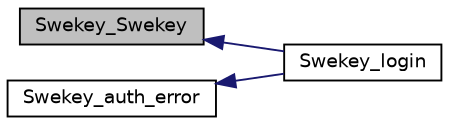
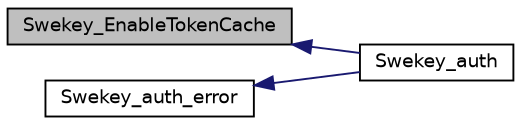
(112, 27) -> (150, 27)
(363, 63) -> (437, 63)
